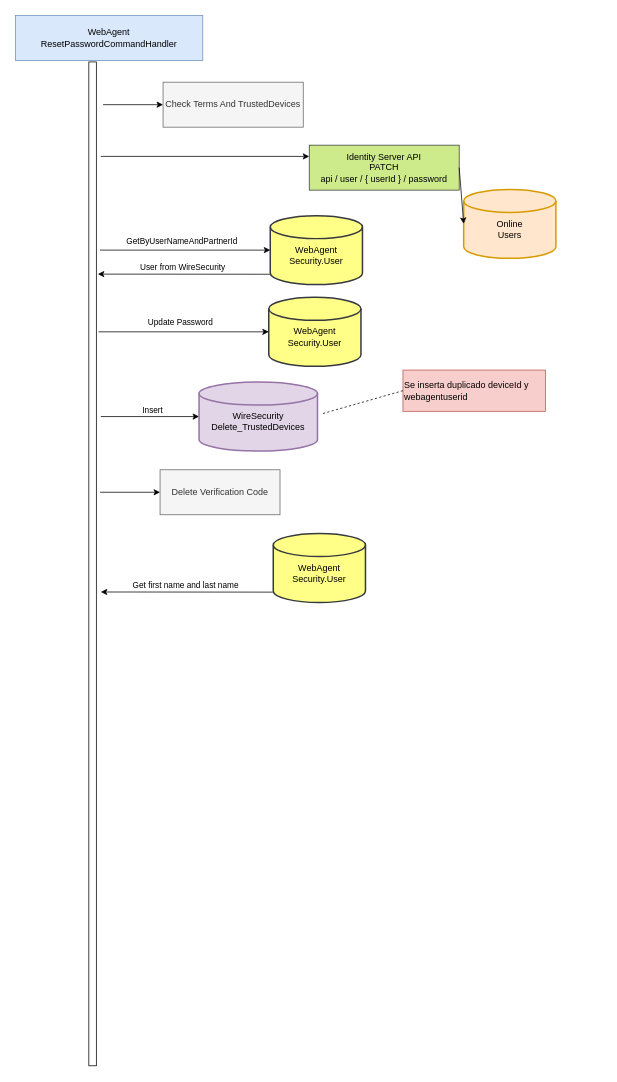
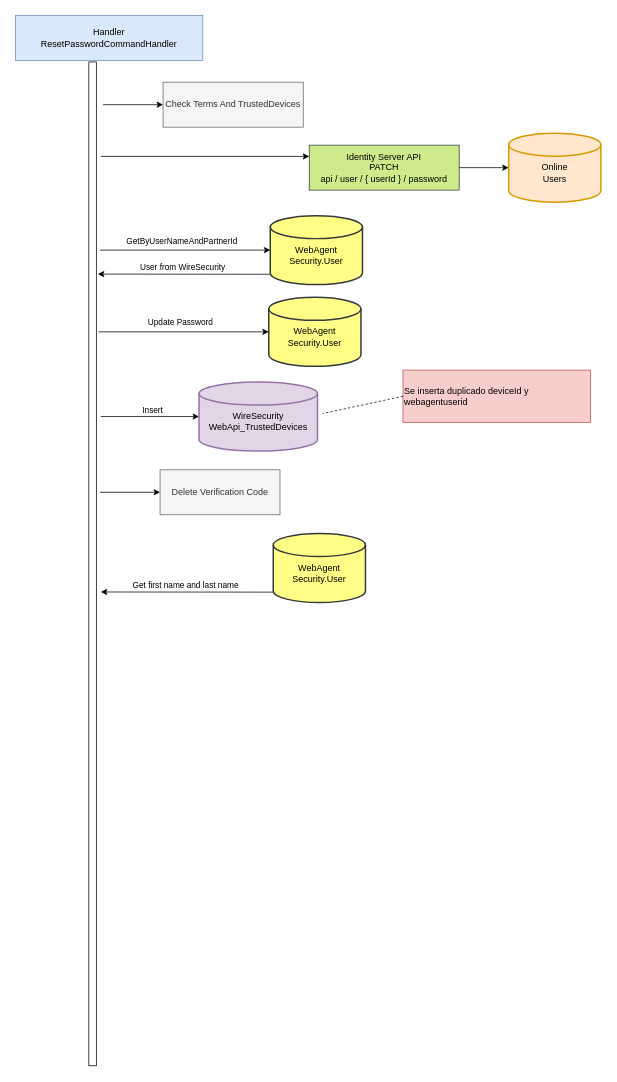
(109, 38) -> (109, 38)
(510, 224) -> (555, 168)
(474, 391) -> (497, 396)
(258, 417) -> (258, 417)
